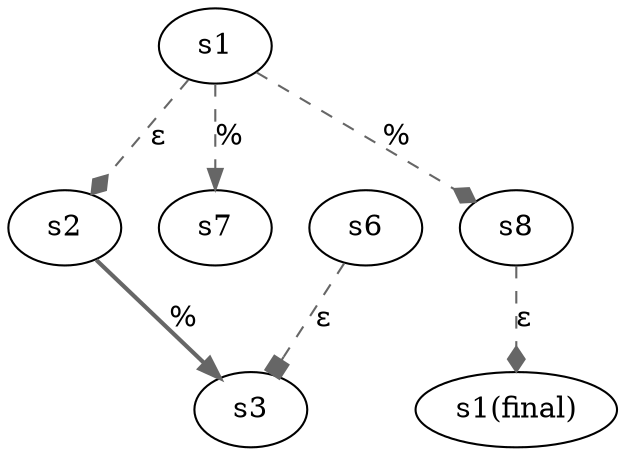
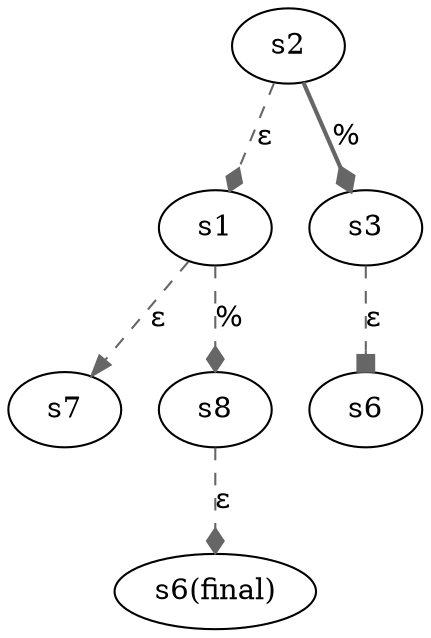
(148, 127) -> (257, 125)
(230, 137) -> (159, 319)
(314, 310) -> (366, 308)
(150, 312) -> (322, 125)
(516, 410) -> (215, 592)
